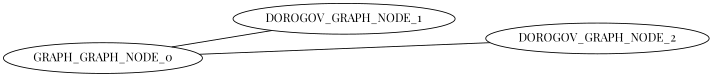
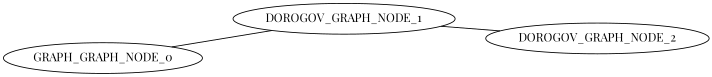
(345, 48) -> (471, 29)
